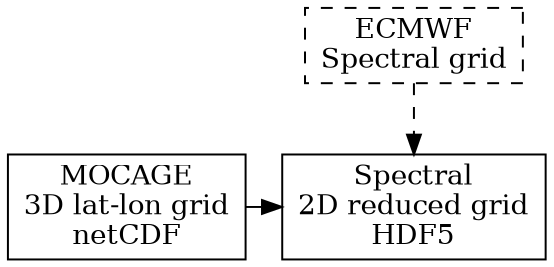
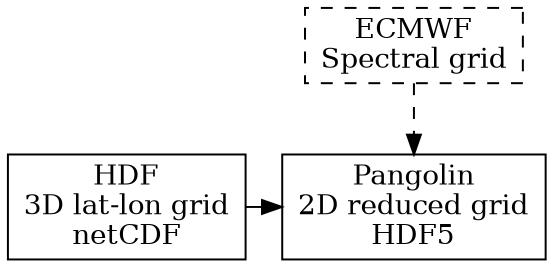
(127, 207) -> (127, 207)
(414, 207) -> (414, 207)
